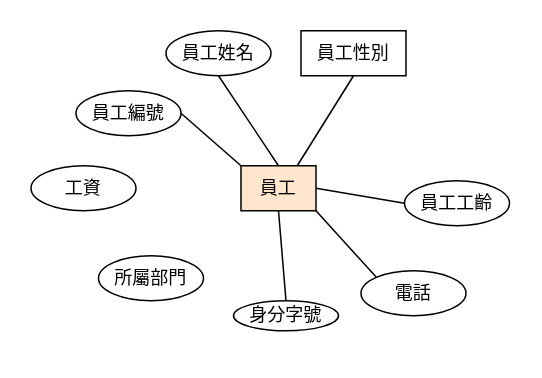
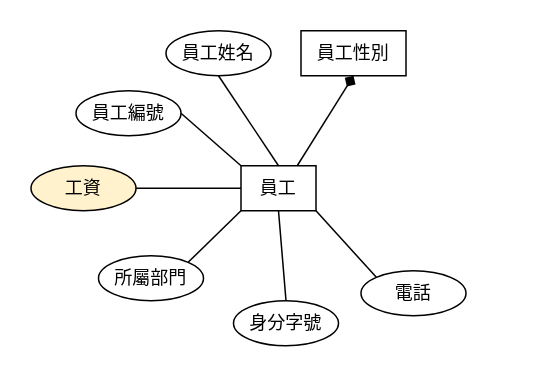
(350, 82) -> (347, 86)
(83, 188) -> (83, 188)
none -> (189, 188)
(278, 188) -> (278, 188)
(360, 196) -> none
(457, 203) -> none
none -> (215, 236)
(286, 316) -> (286, 323)
